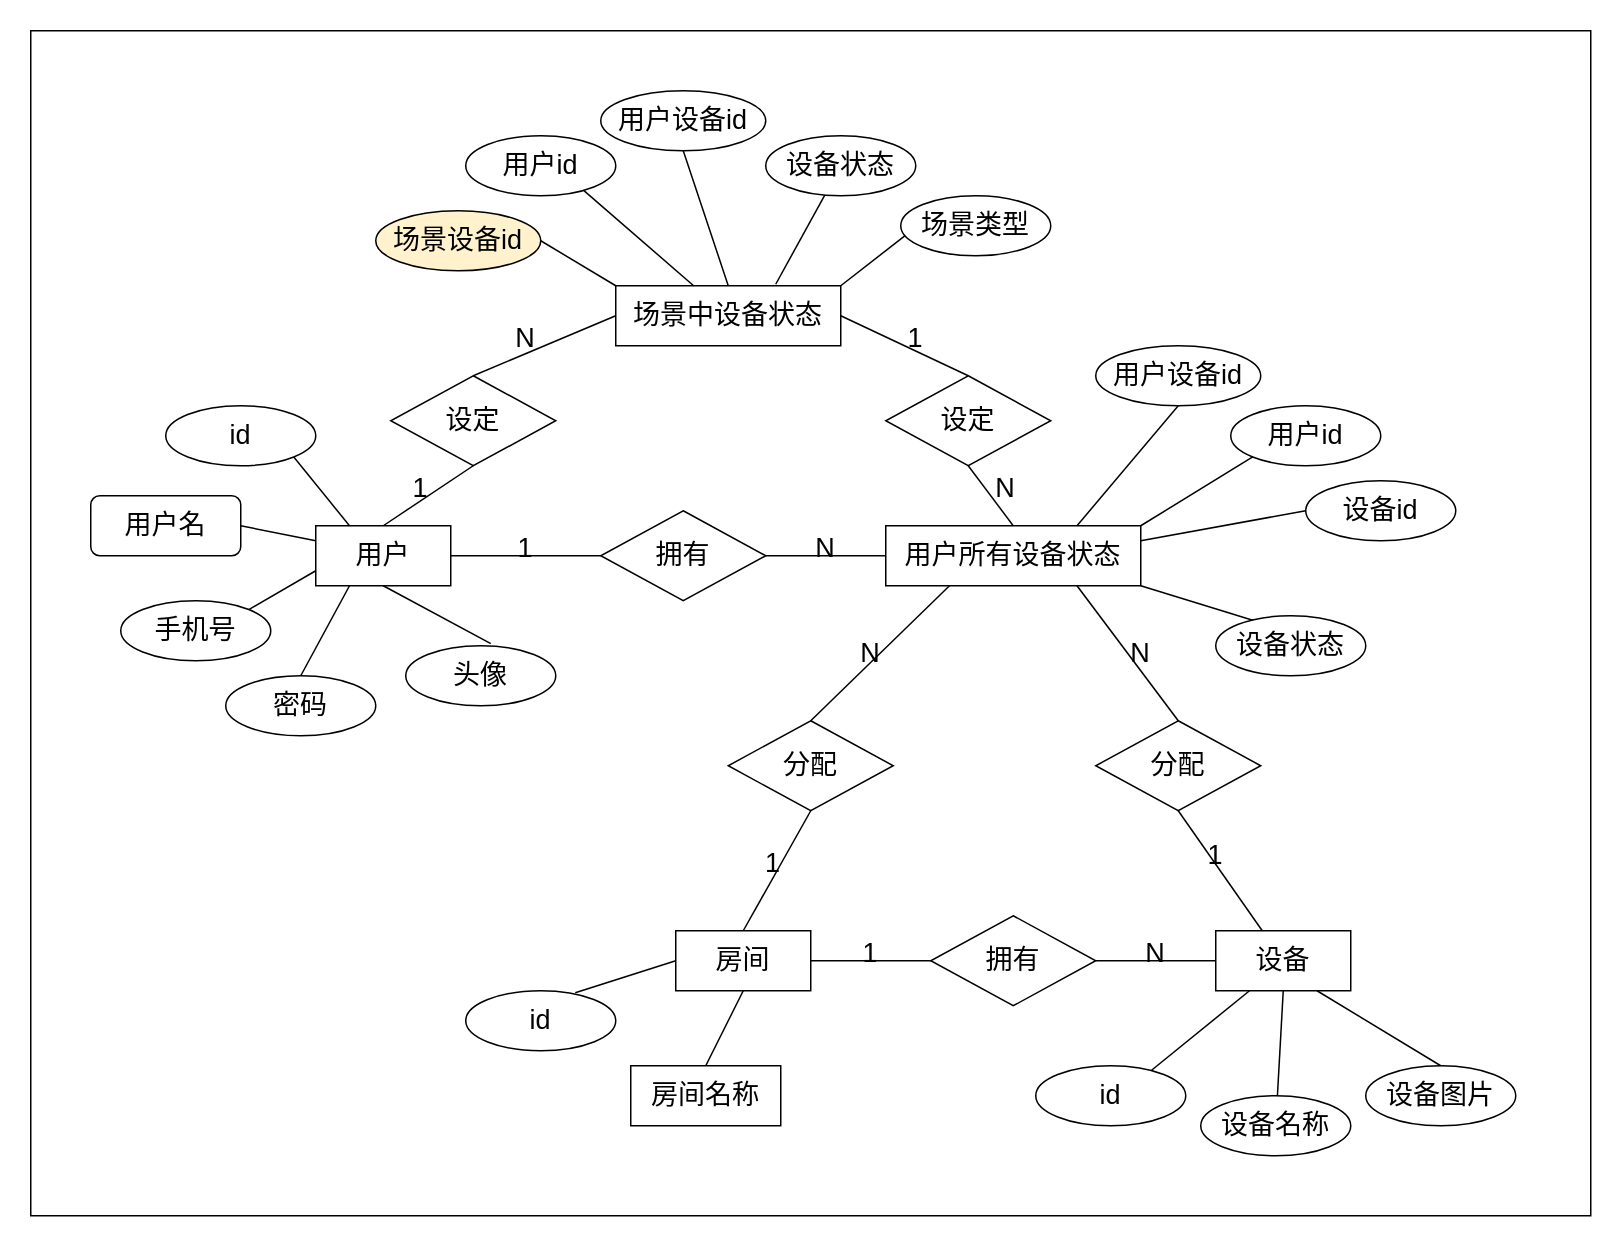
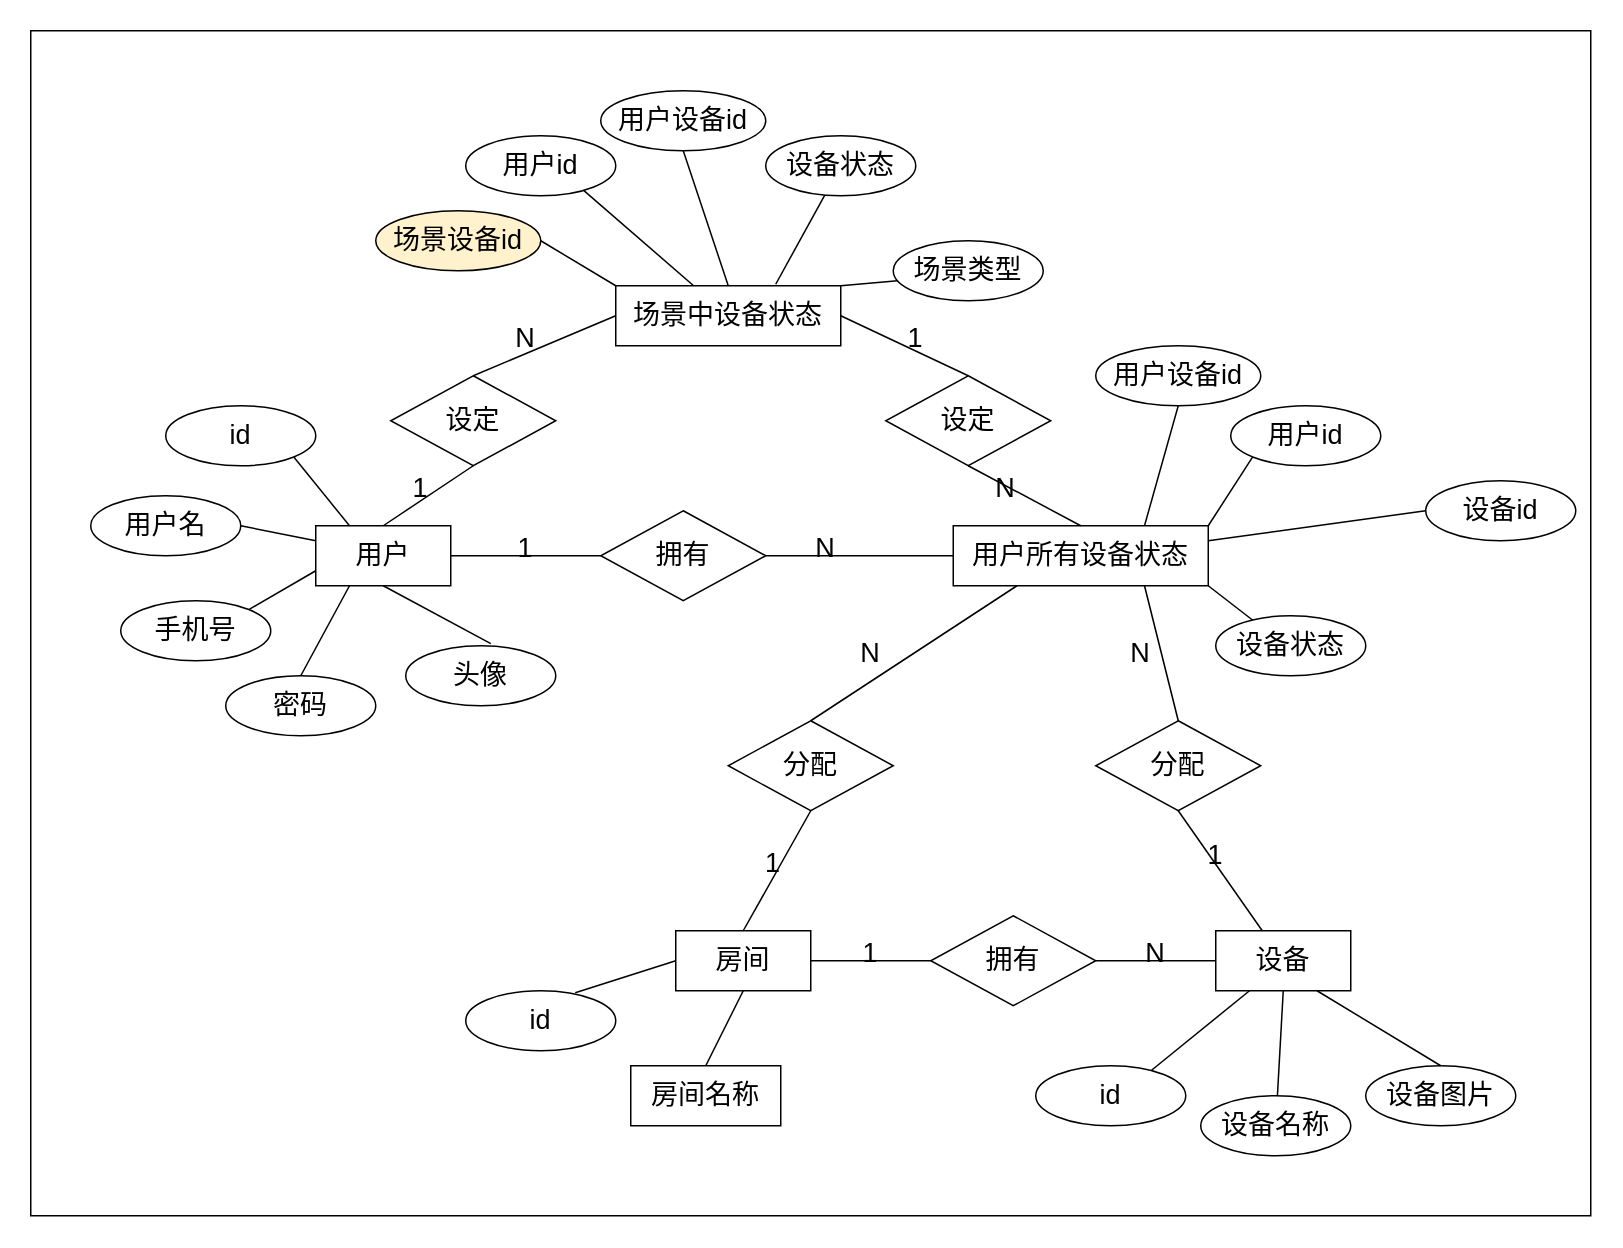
(976, 226) -> (968, 271)
(1381, 511) -> (1501, 511)
(166, 526) -> (166, 526)
(1013, 556) -> (1081, 556)
